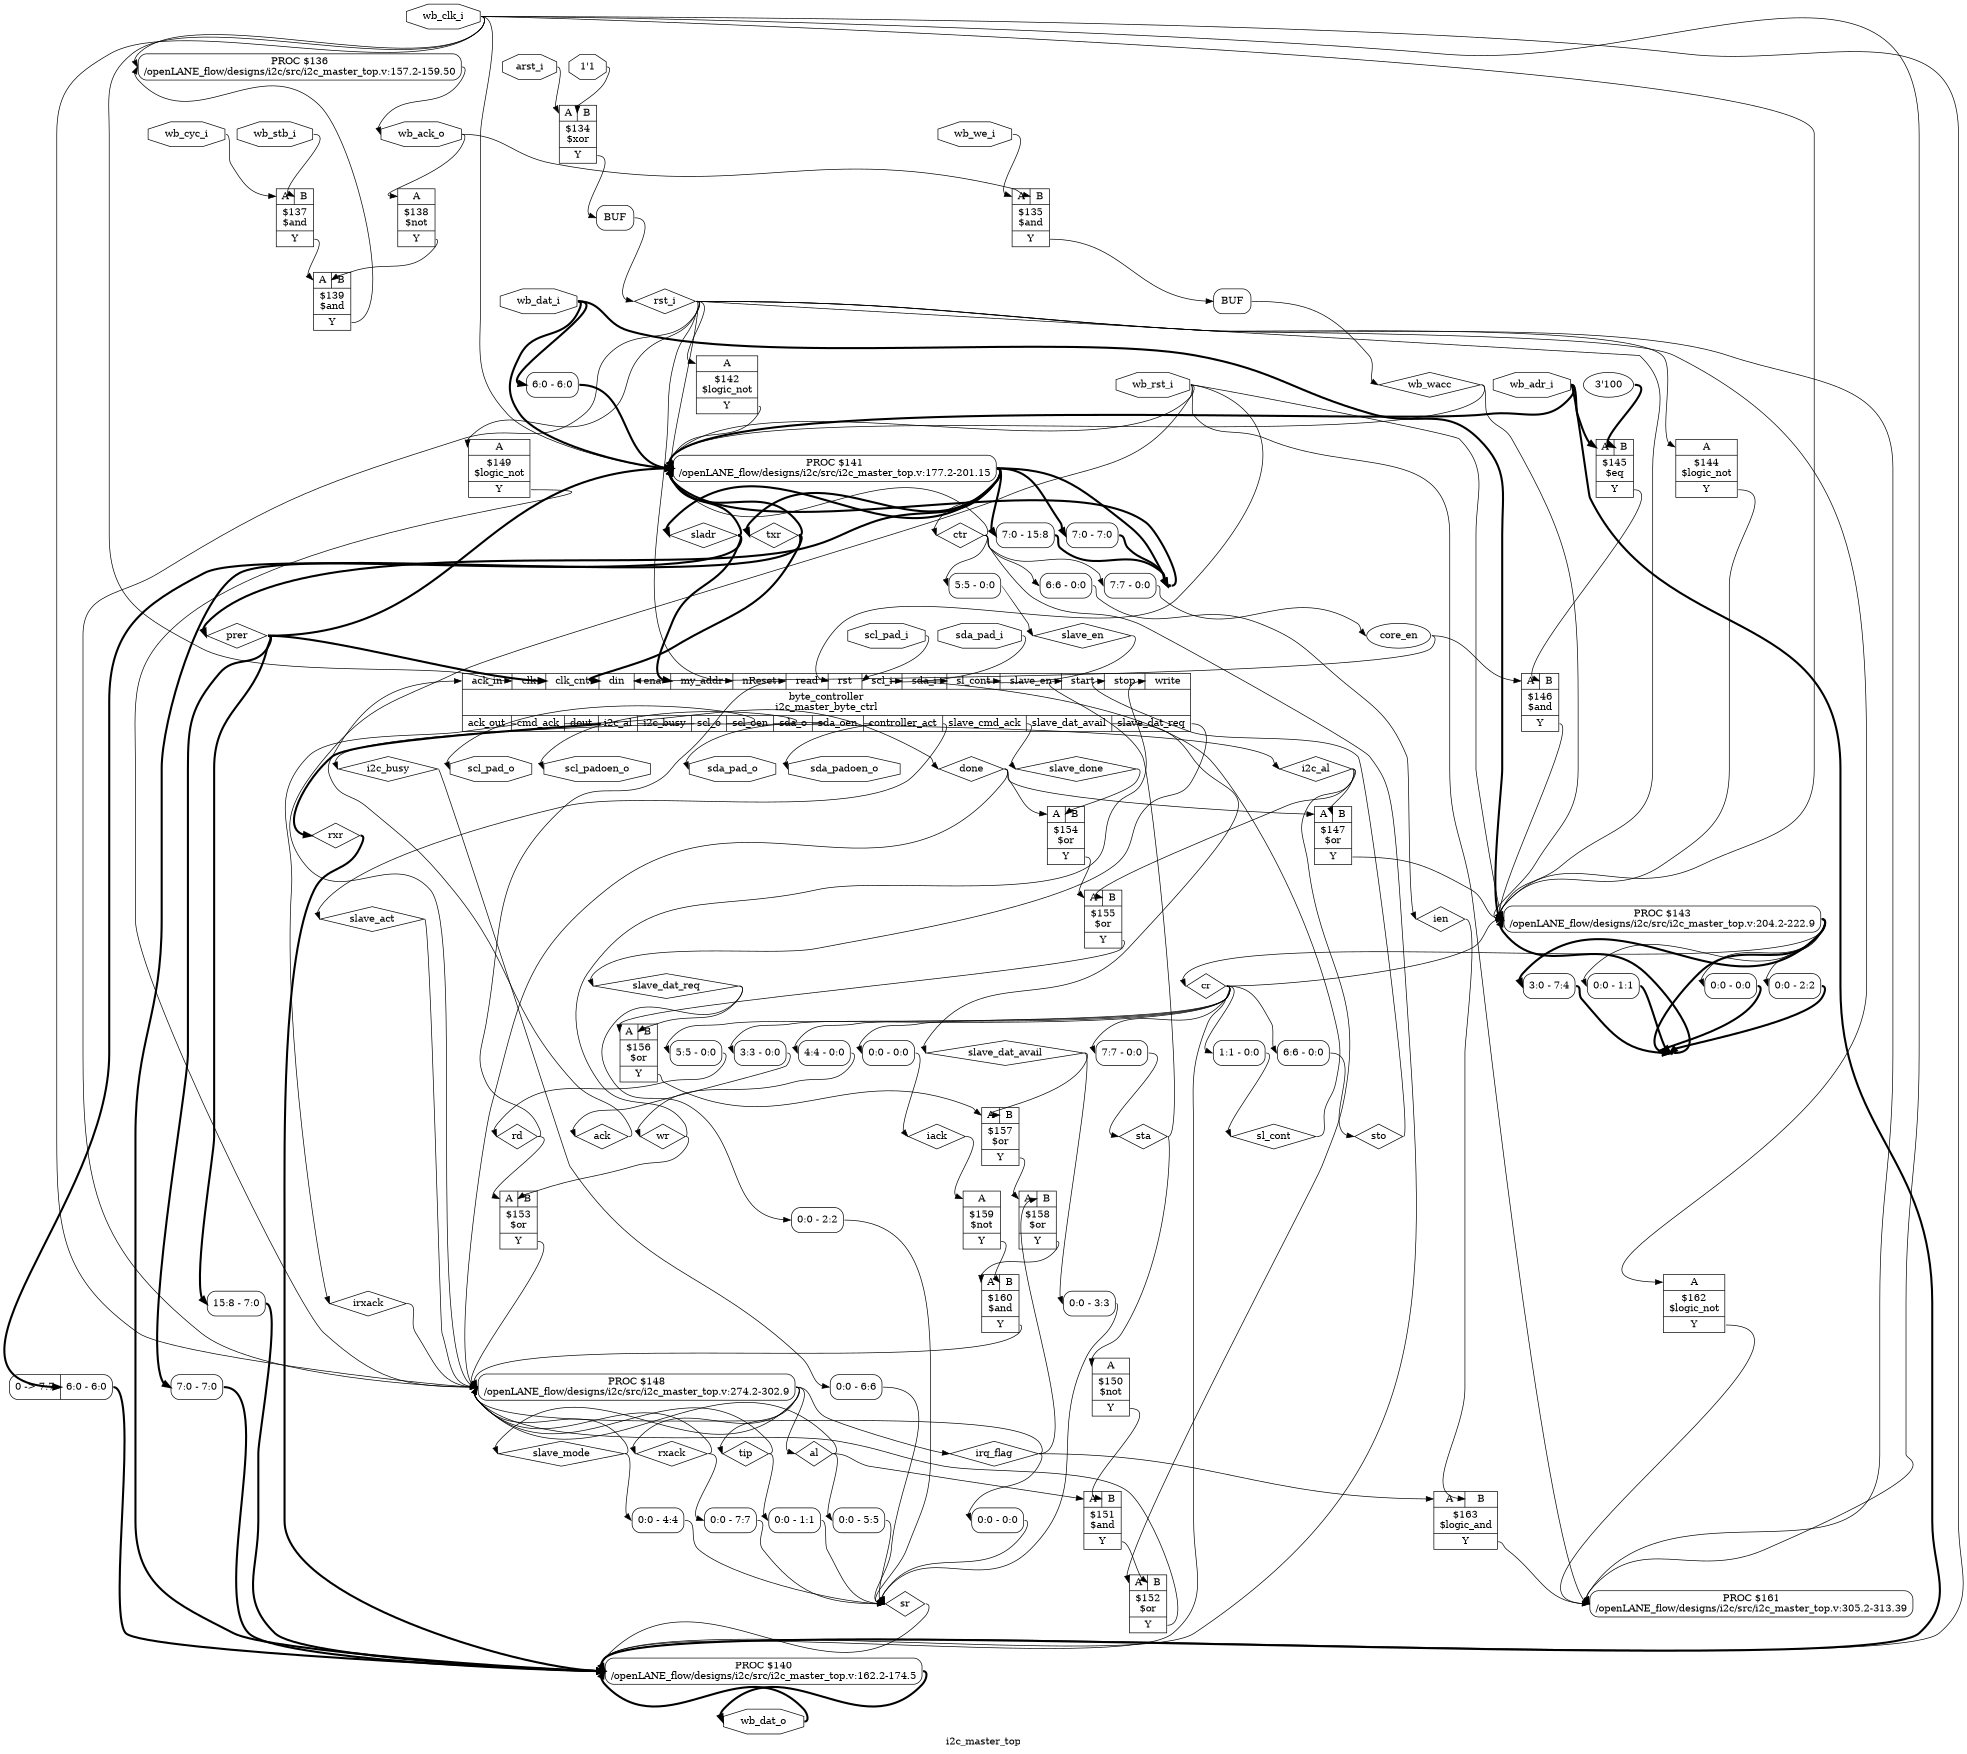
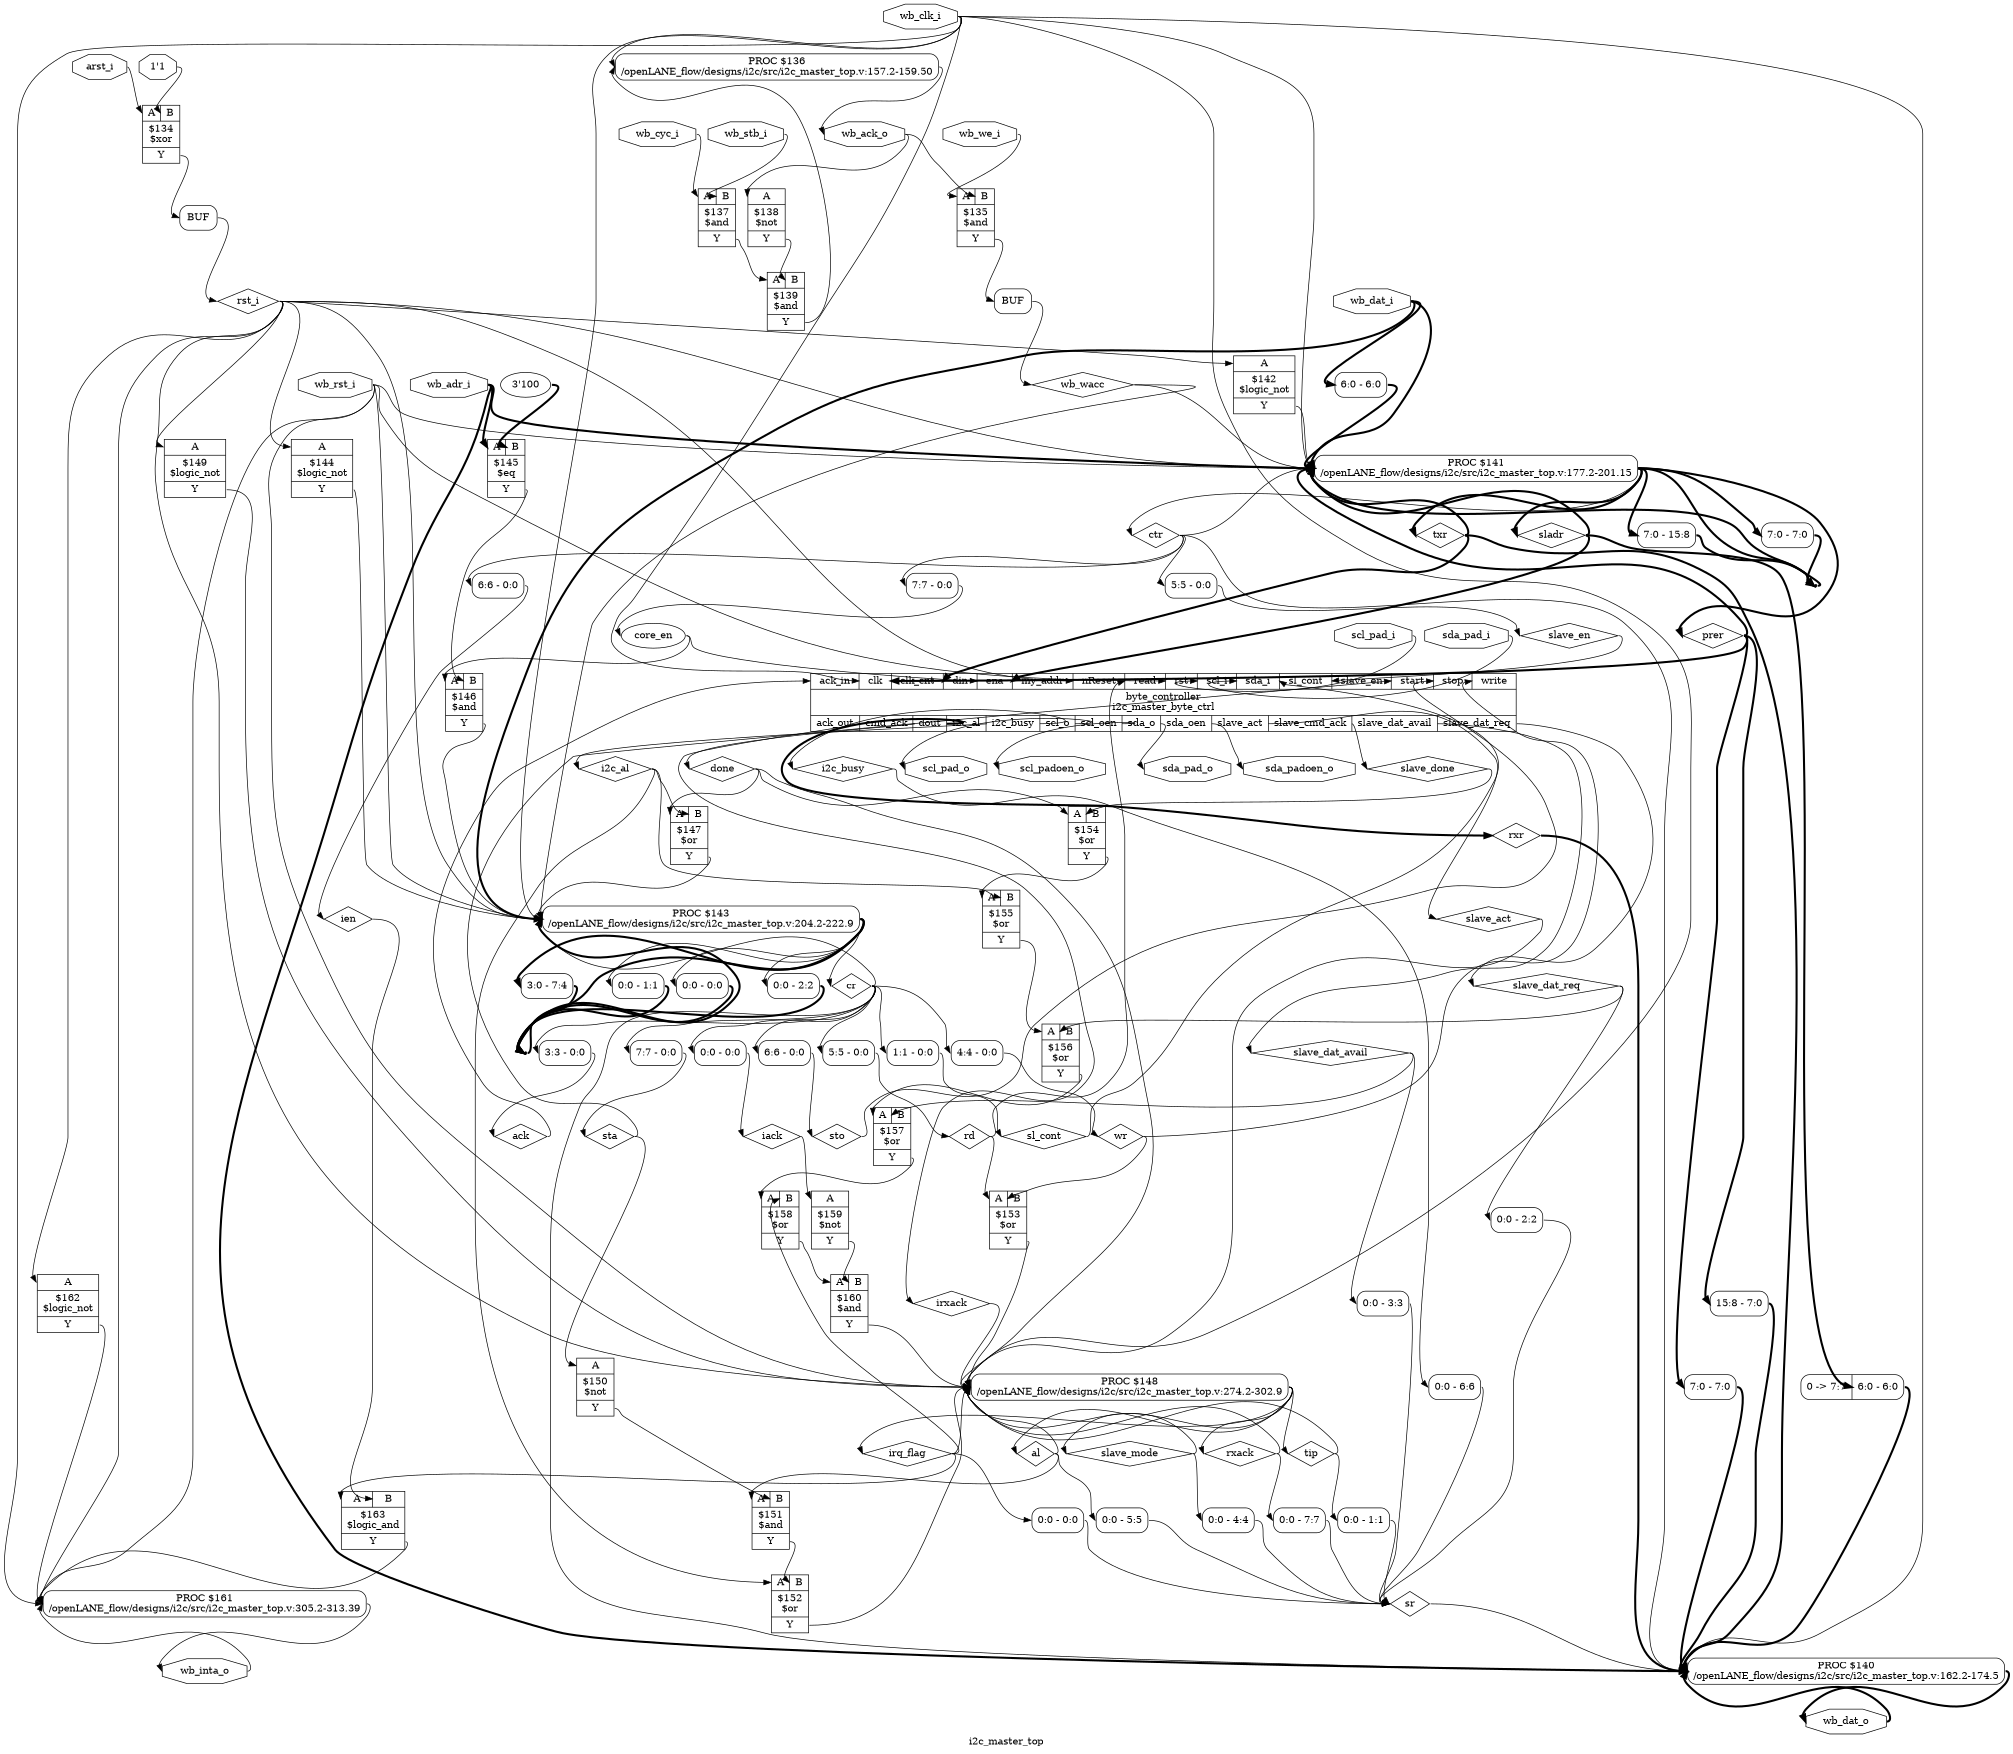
(903, 723) -> (1240, 723)
none -> (205, 1671)
